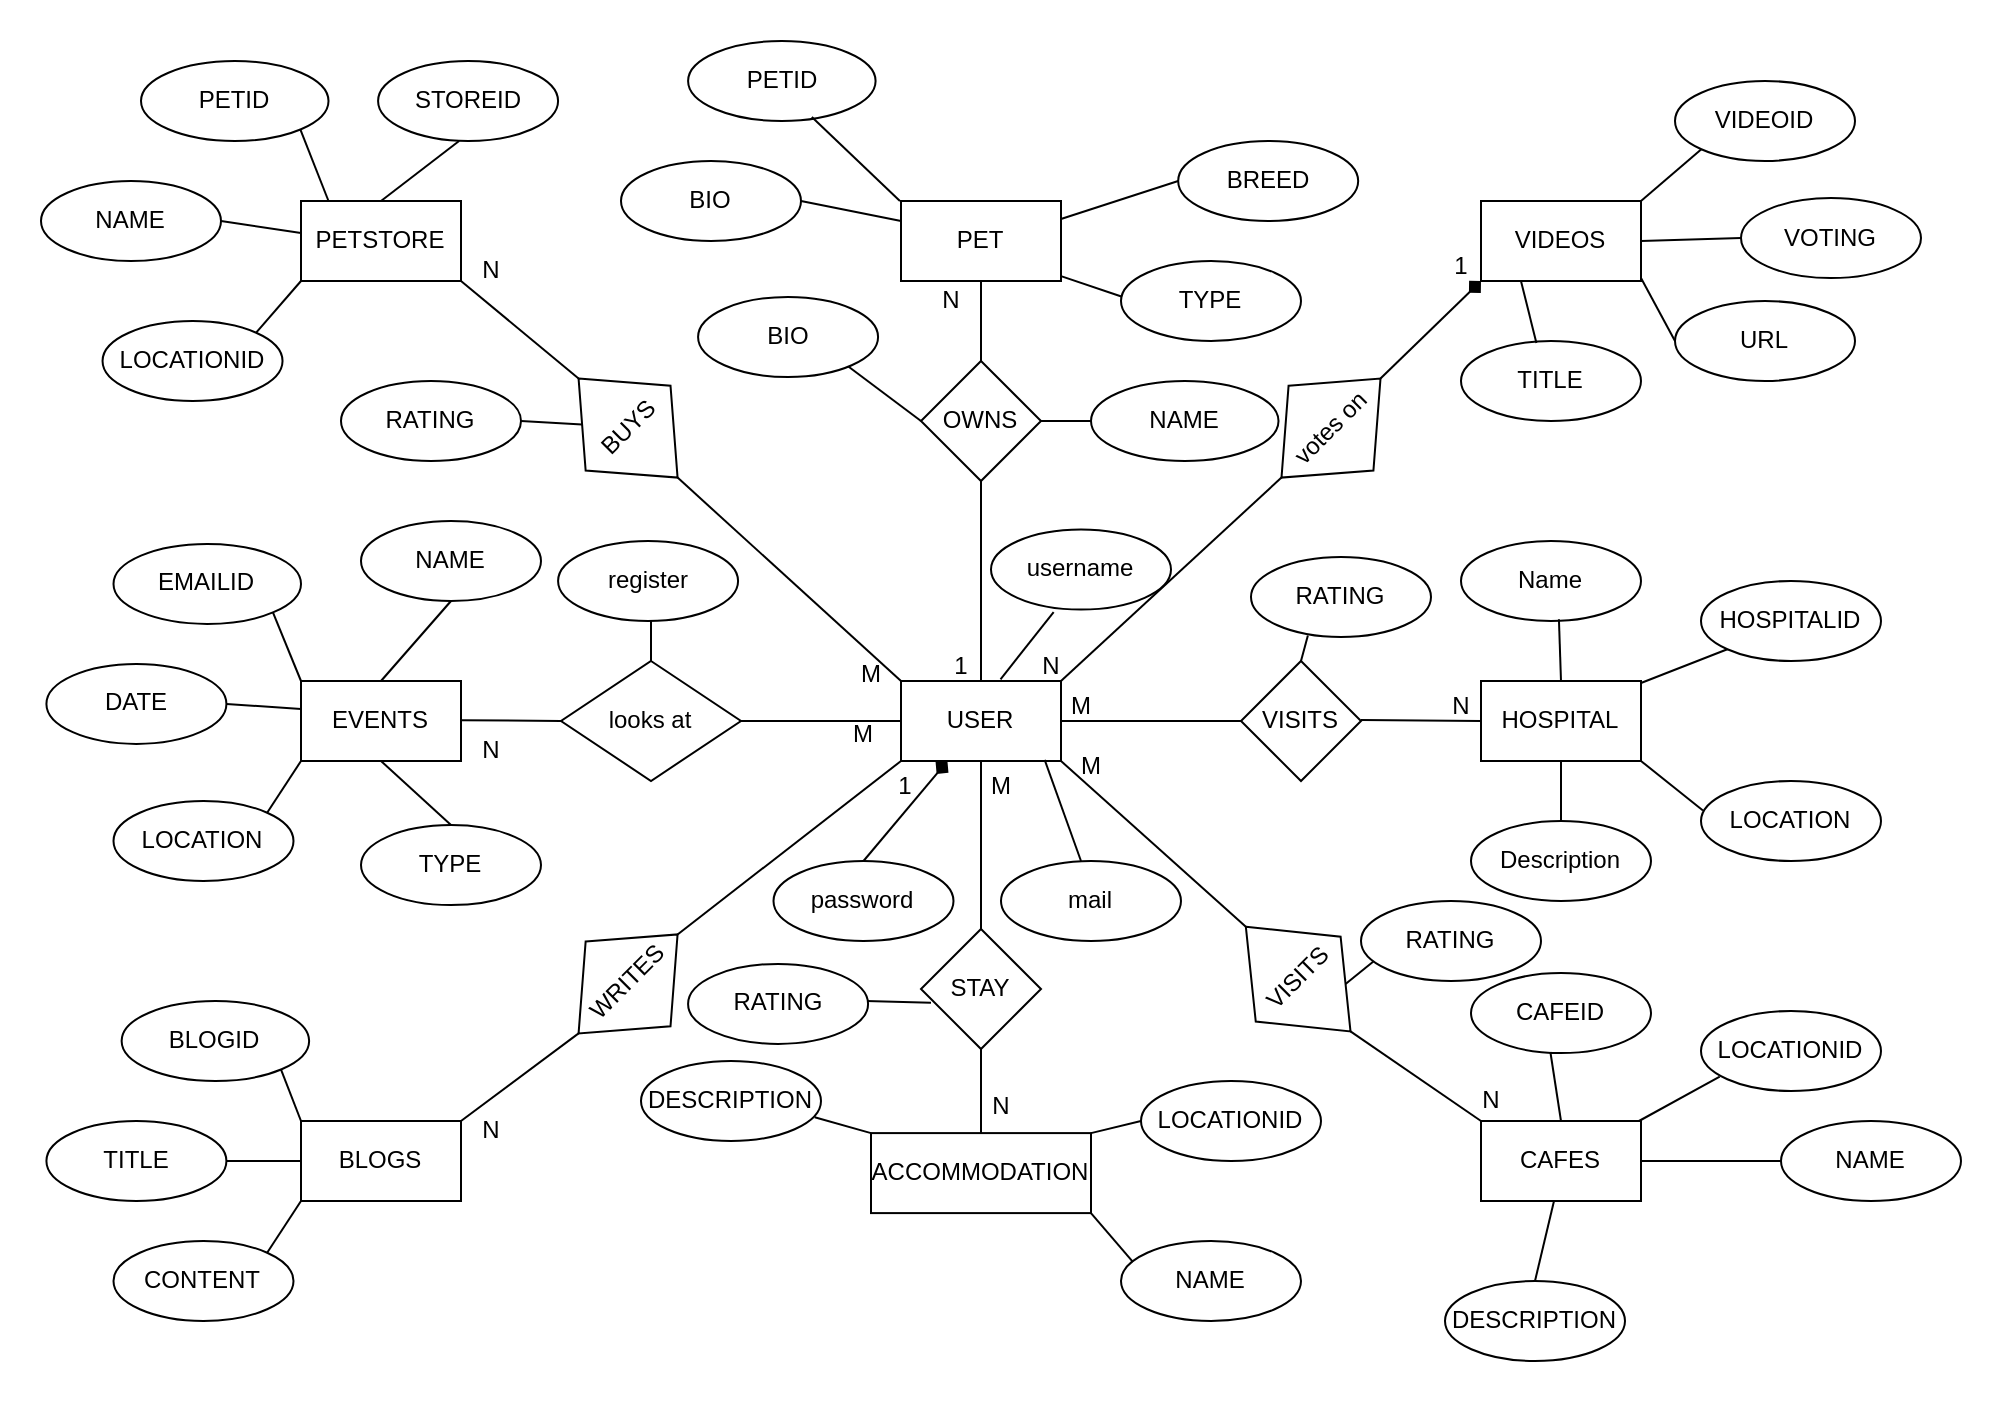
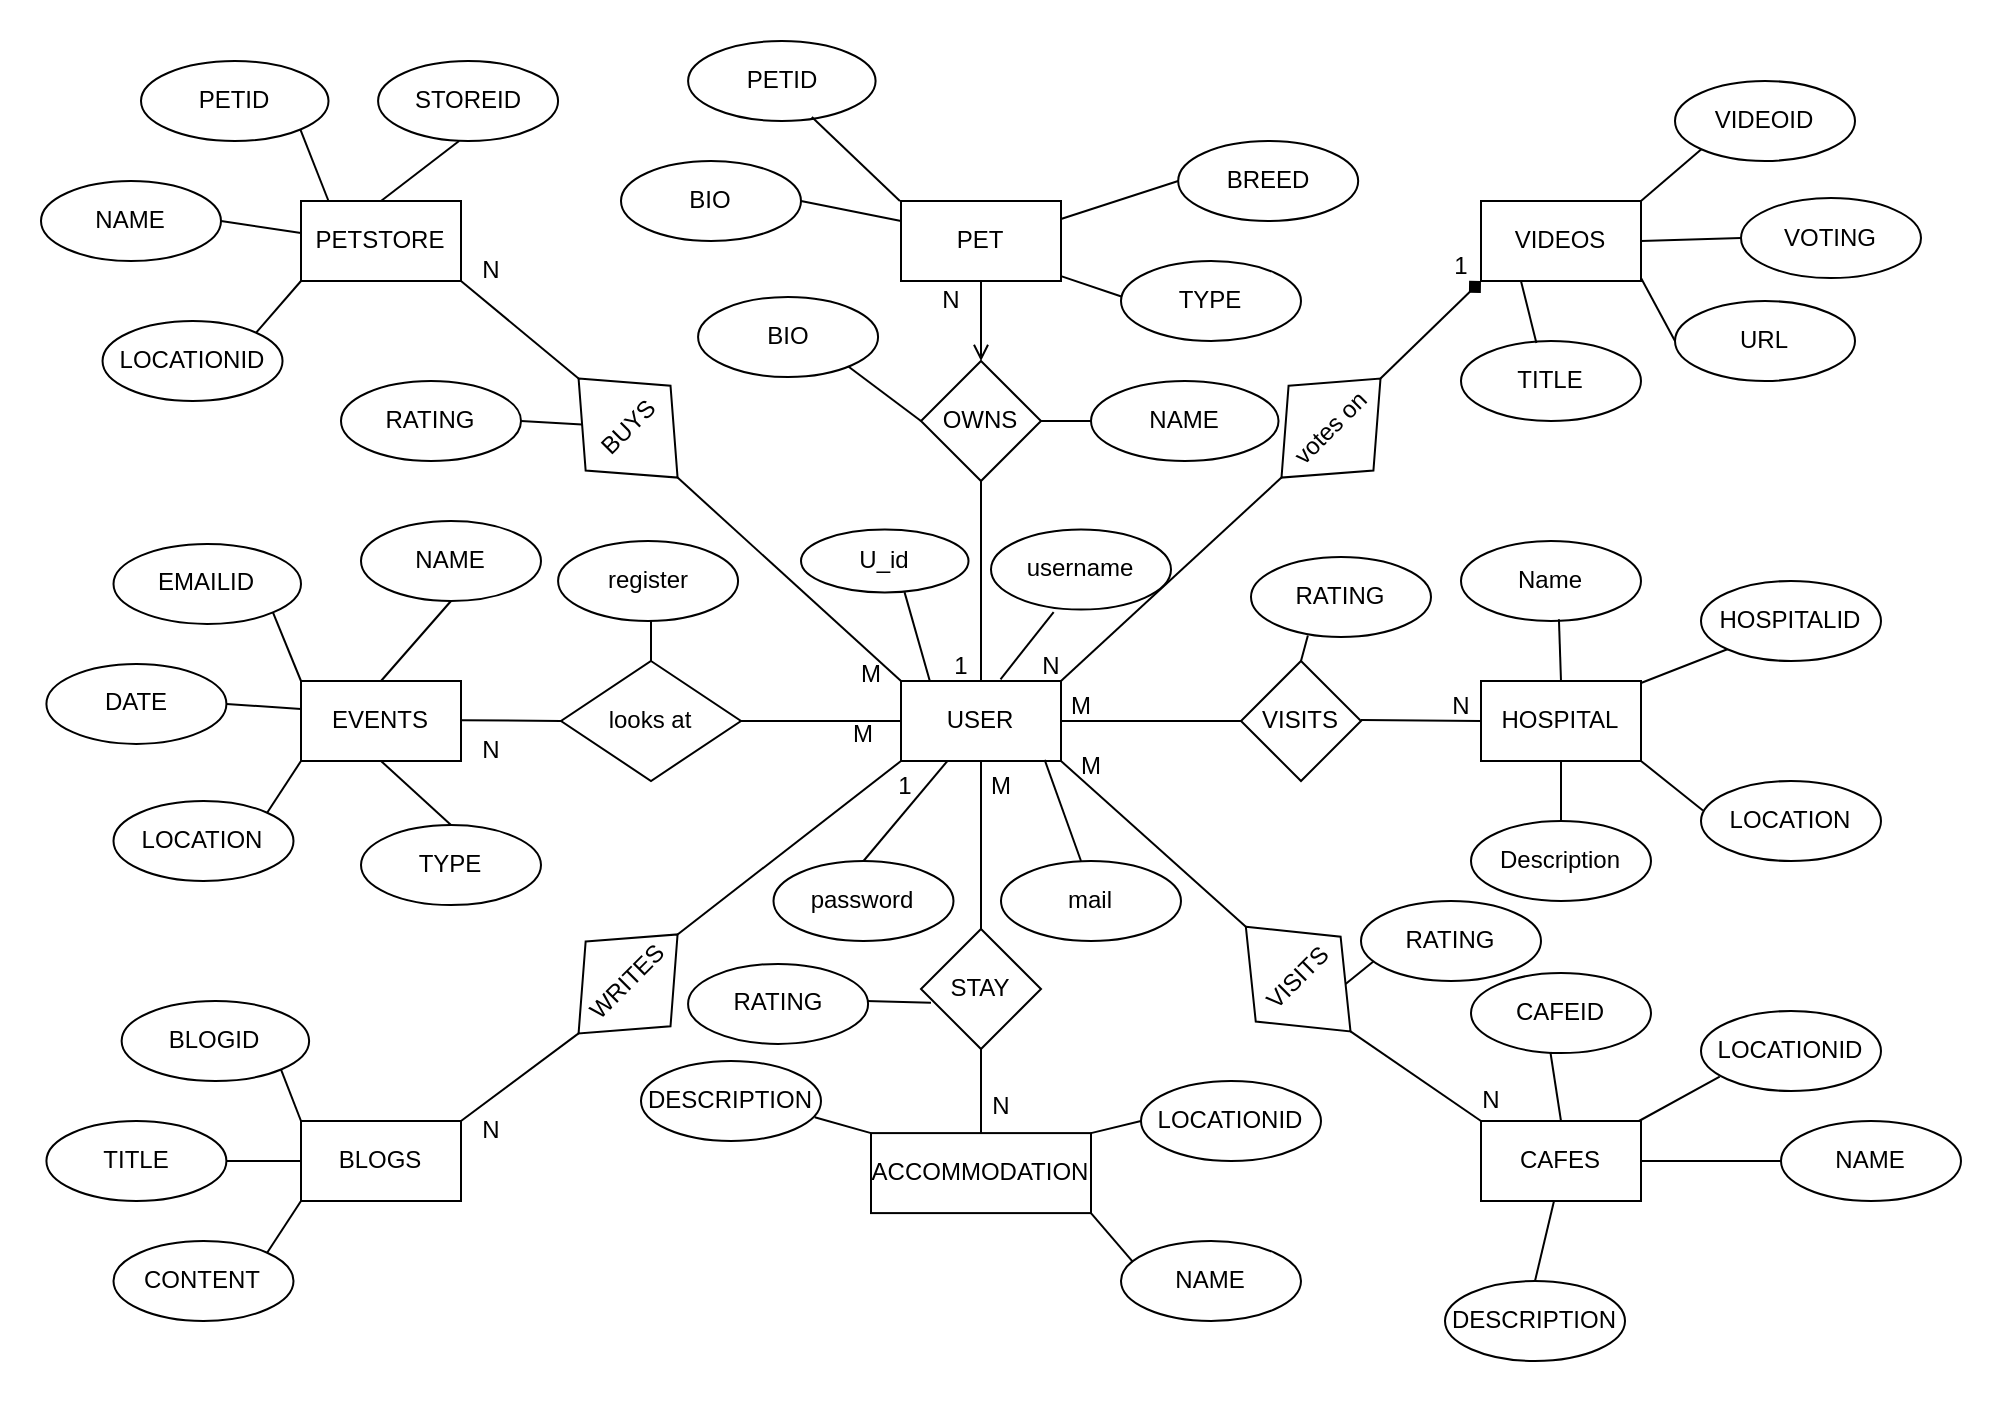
(981, 354) -> (981, 352)
none -> (885, 561)
none -> (917, 636)
(936, 774) -> (942, 768)
